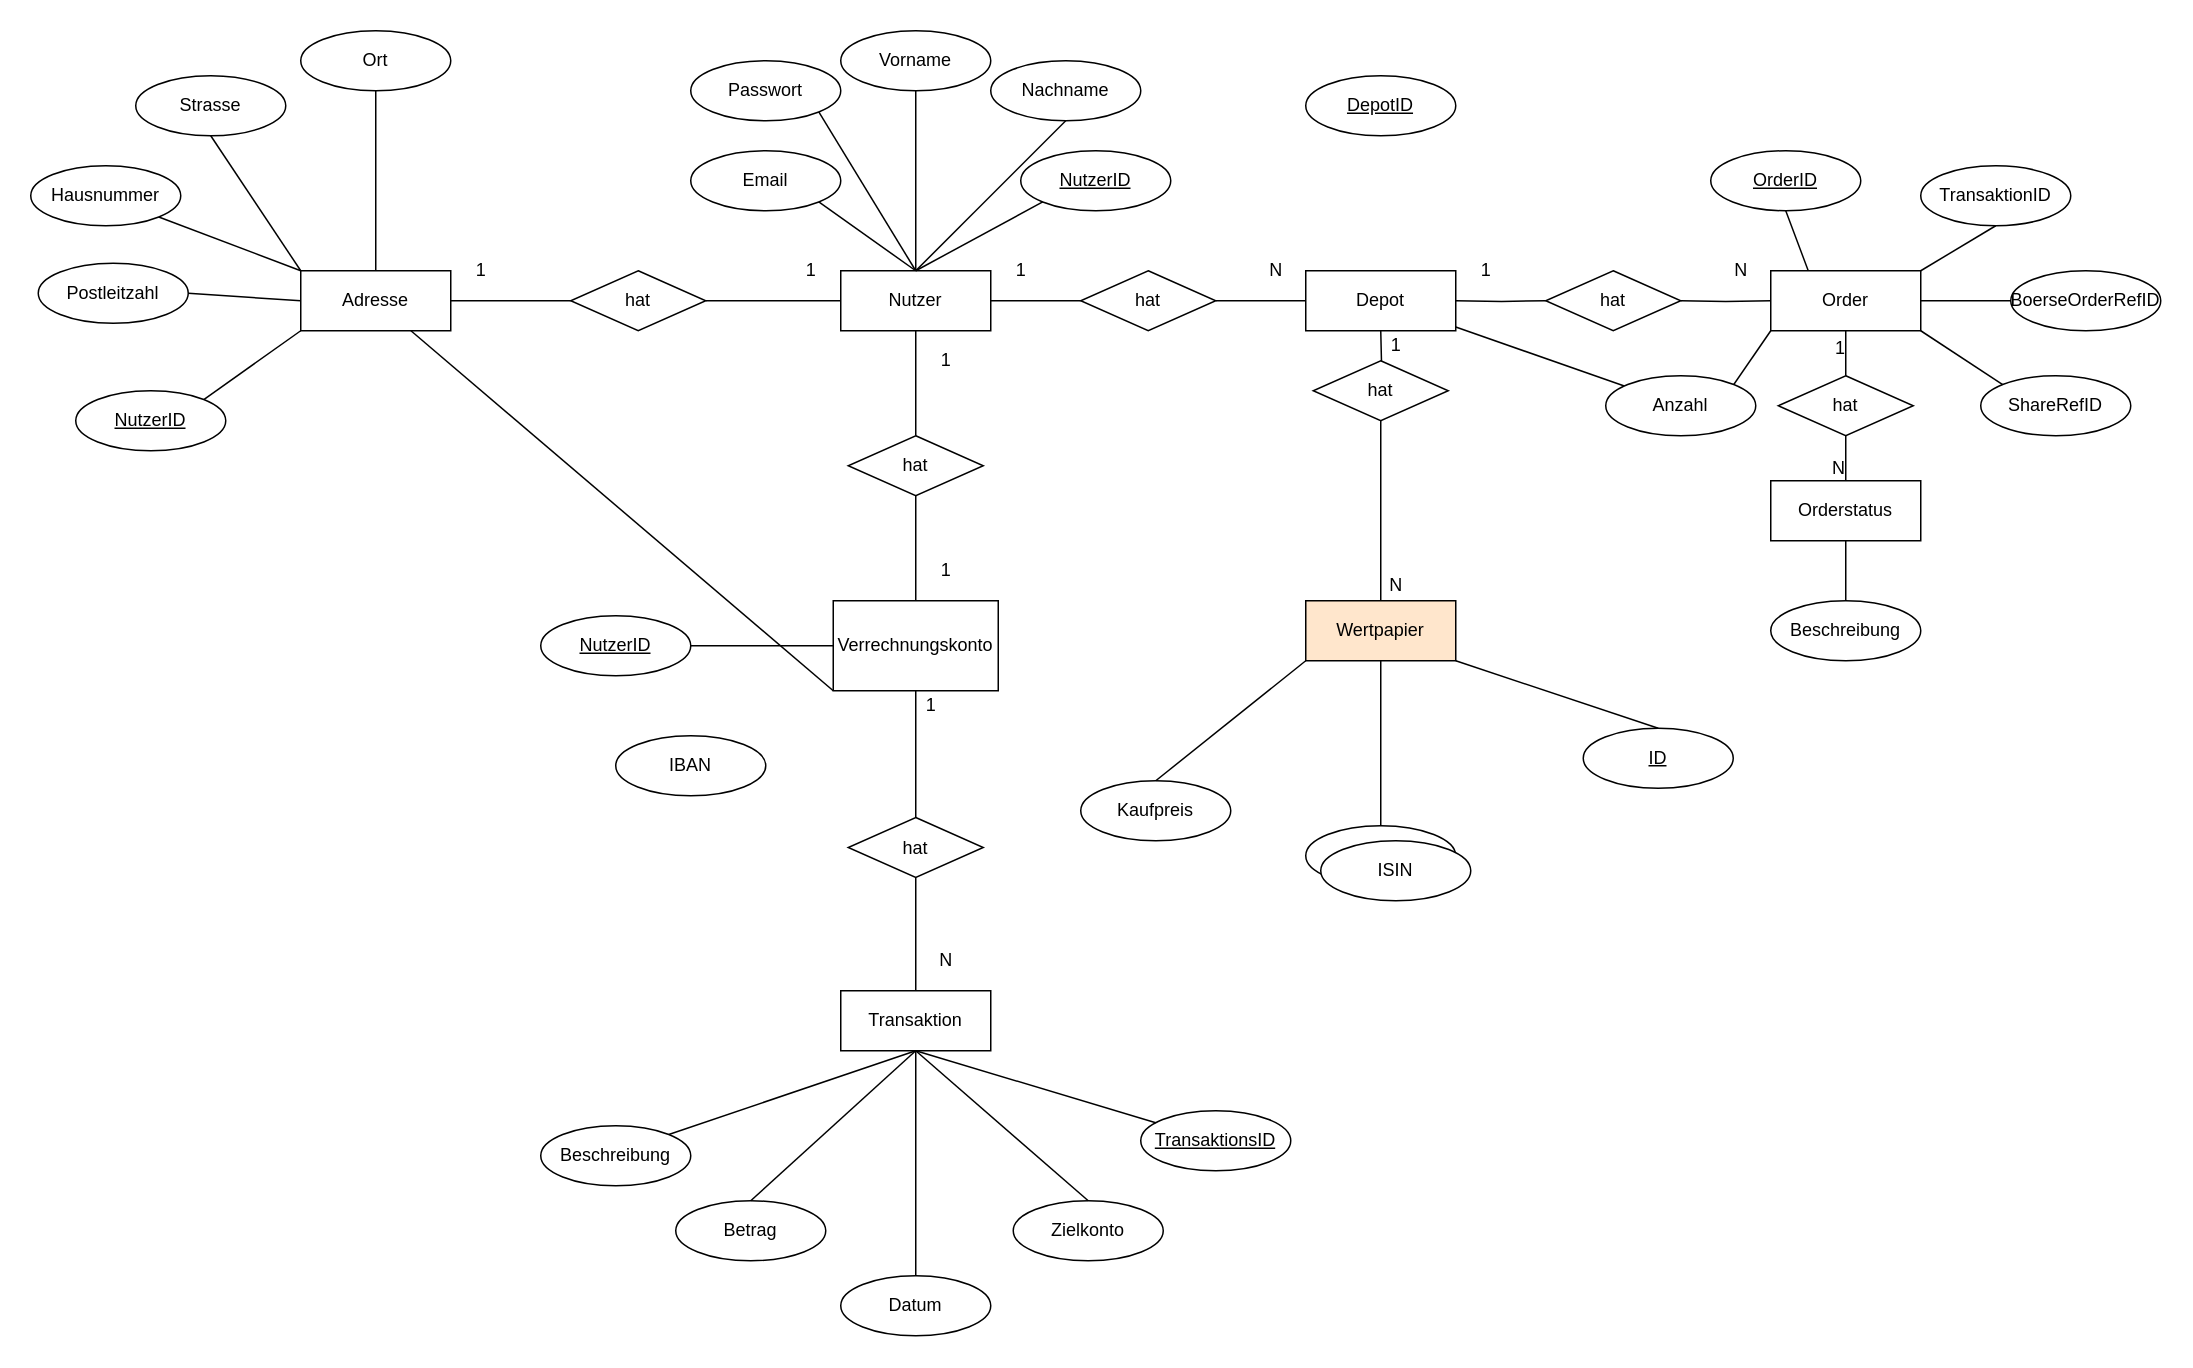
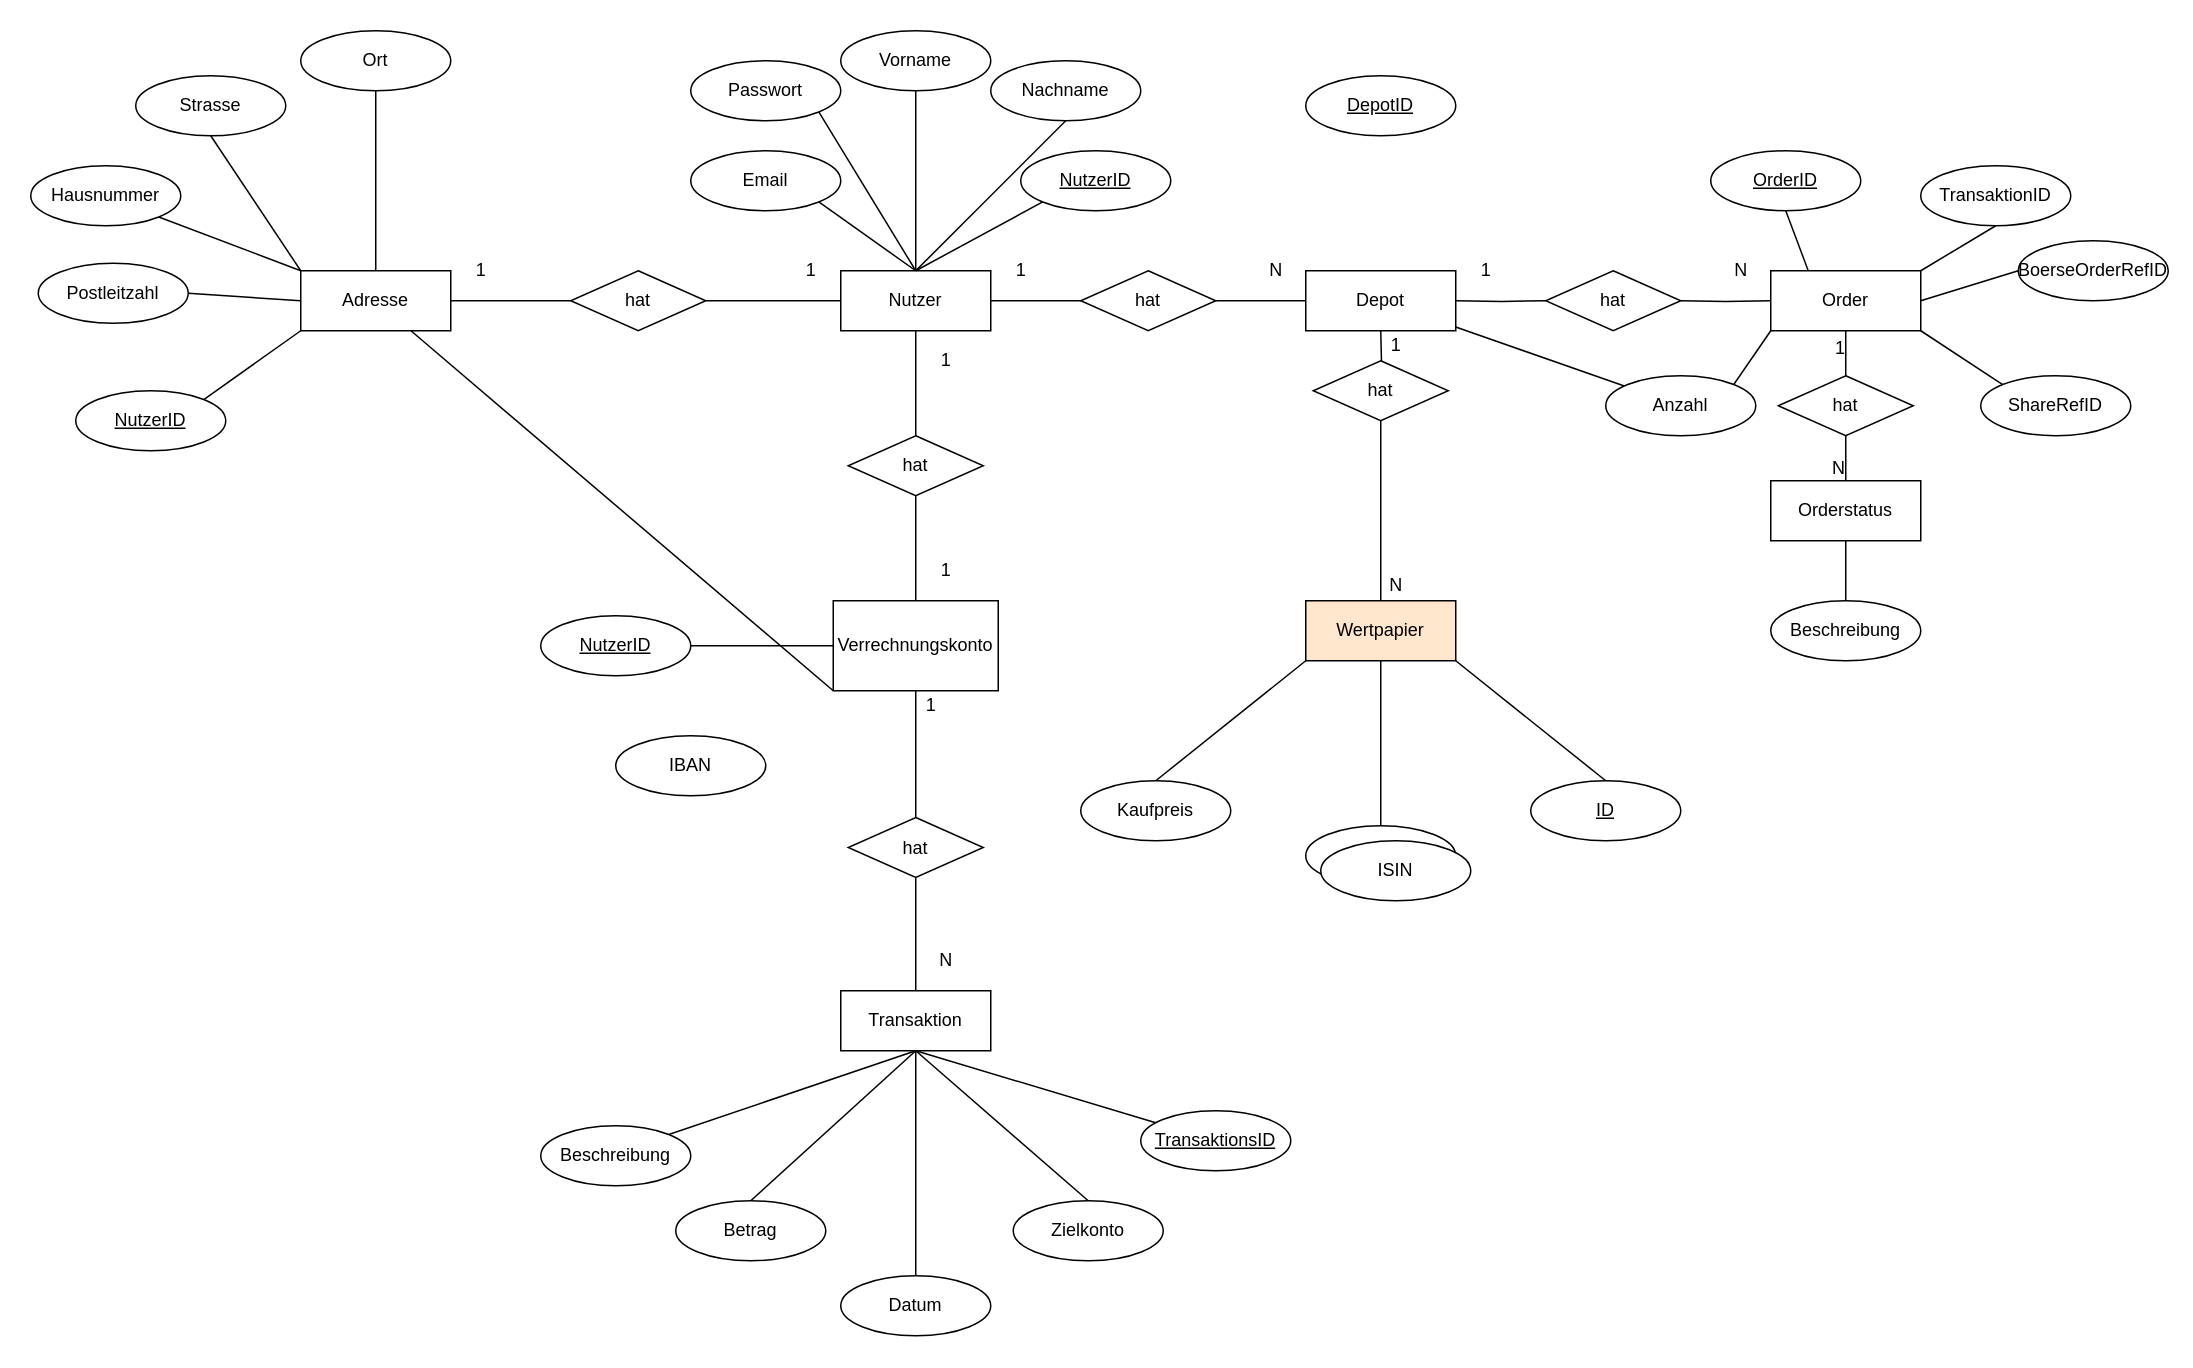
(2086, 301) -> (2093, 271)
(1658, 758) -> (1606, 811)
